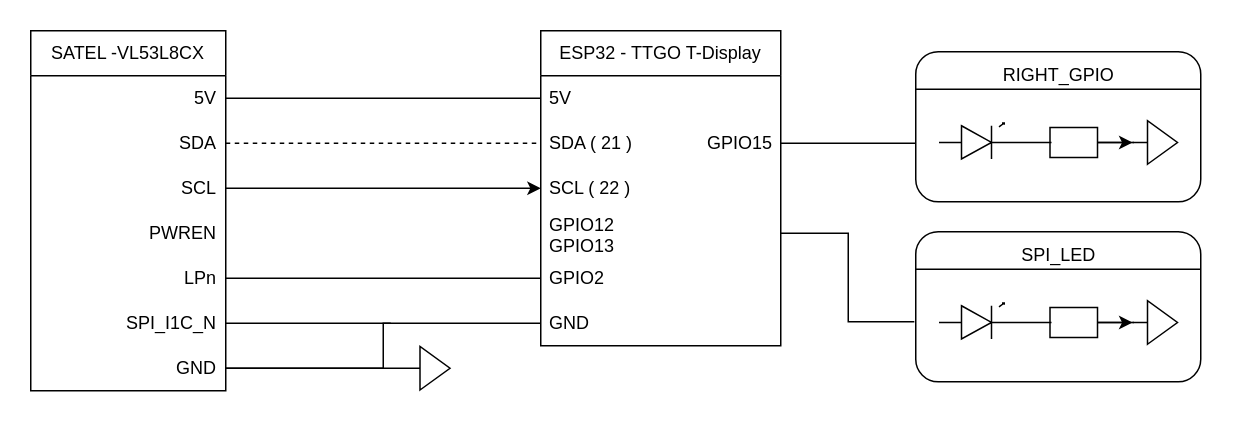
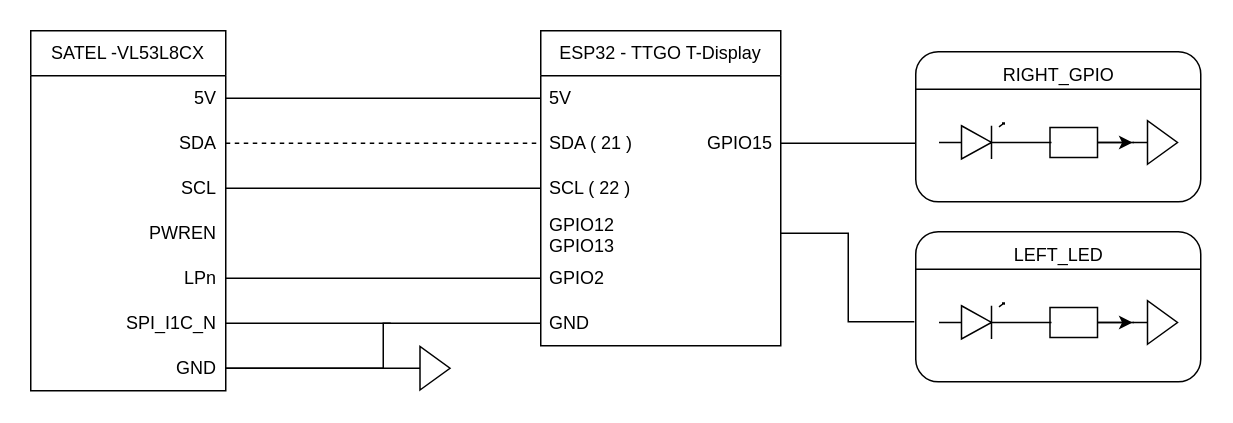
(529, 188) -> (532, 188)
(1059, 256) -> (1059, 256)
